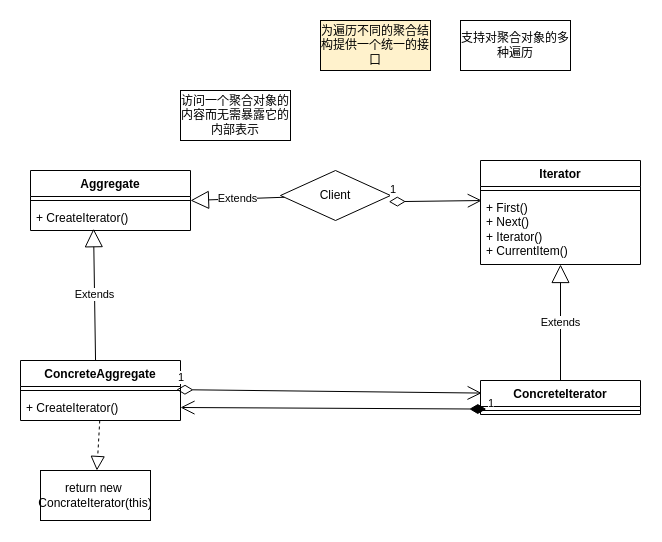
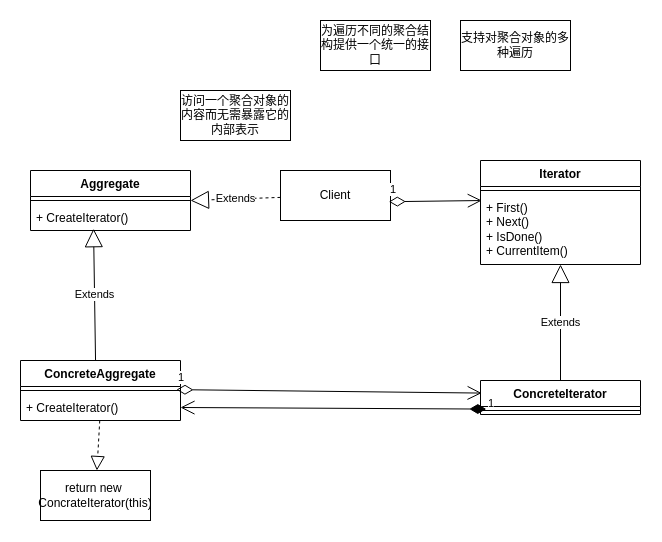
(376, 46) -> (376, 46)
(336, 196) -> (336, 196)
(247, 199) -> (245, 199)
(535, 230) -> (535, 230)
